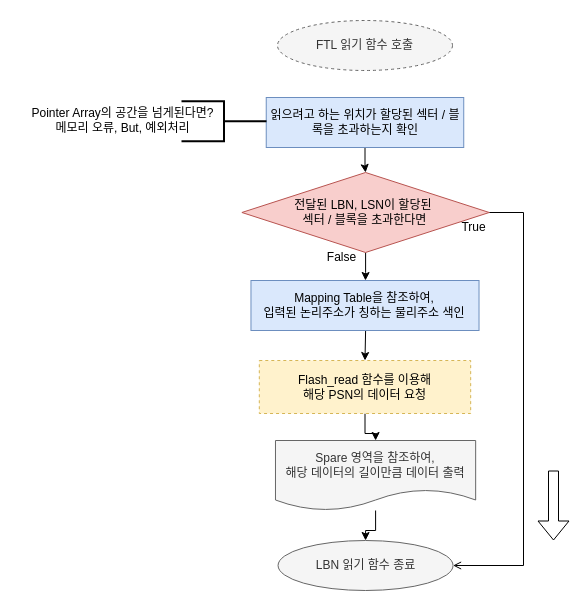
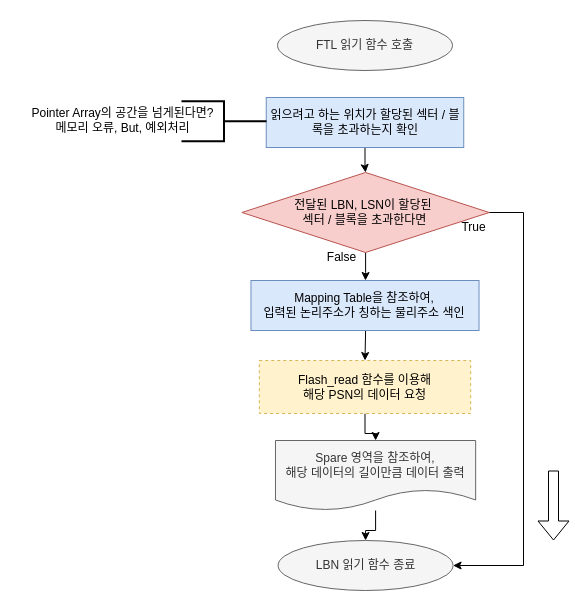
(365, 46) -> (365, 46)
(459, 566) -> (461, 566)
